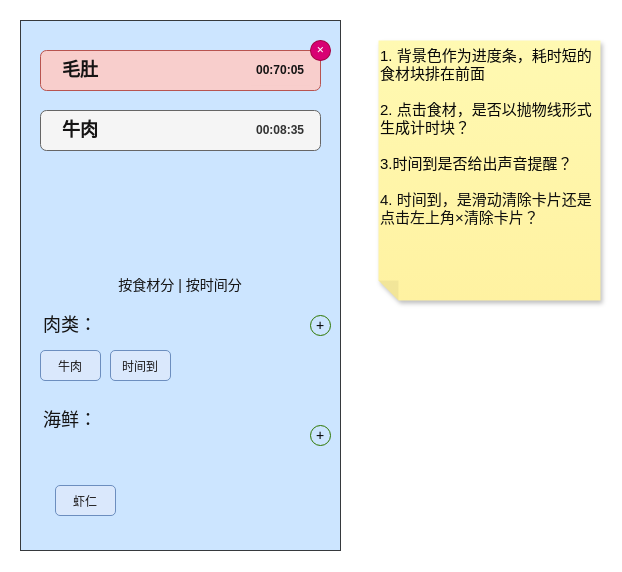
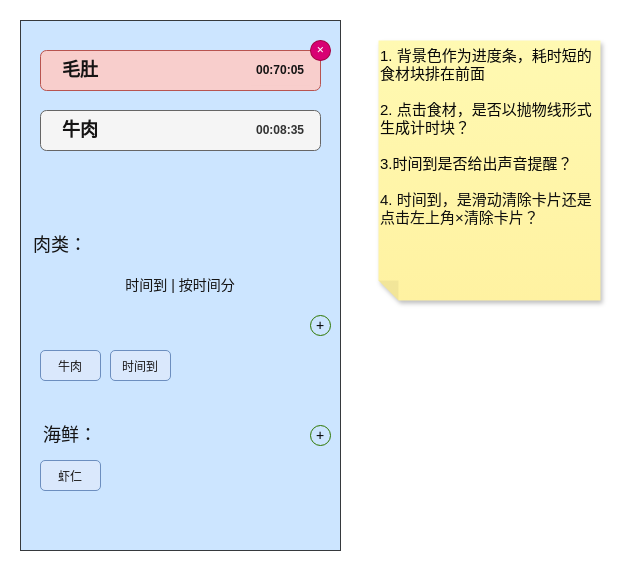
(181, 286) -> (181, 286)
(71, 326) -> (61, 246)
(71, 421) -> (71, 436)
(86, 501) -> (71, 476)
